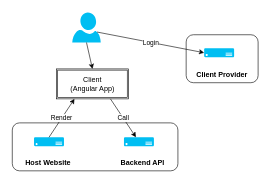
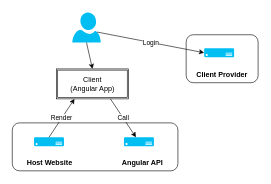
(95, 158) -> (95, 158)
